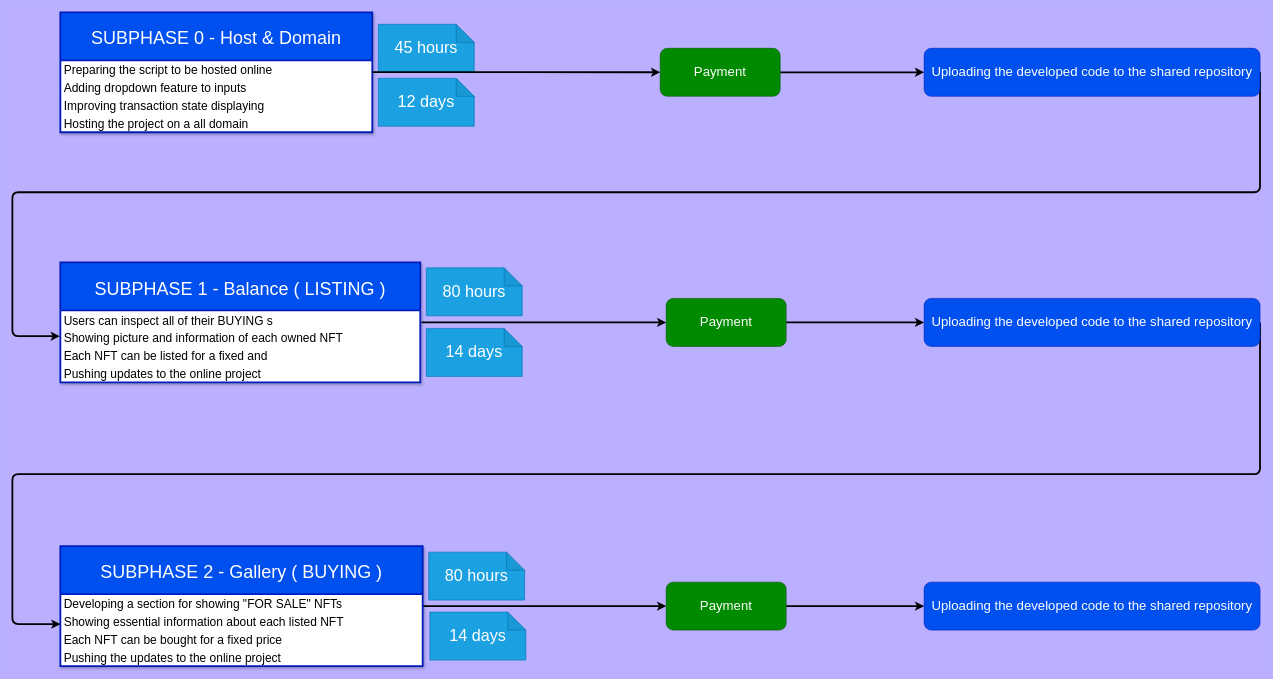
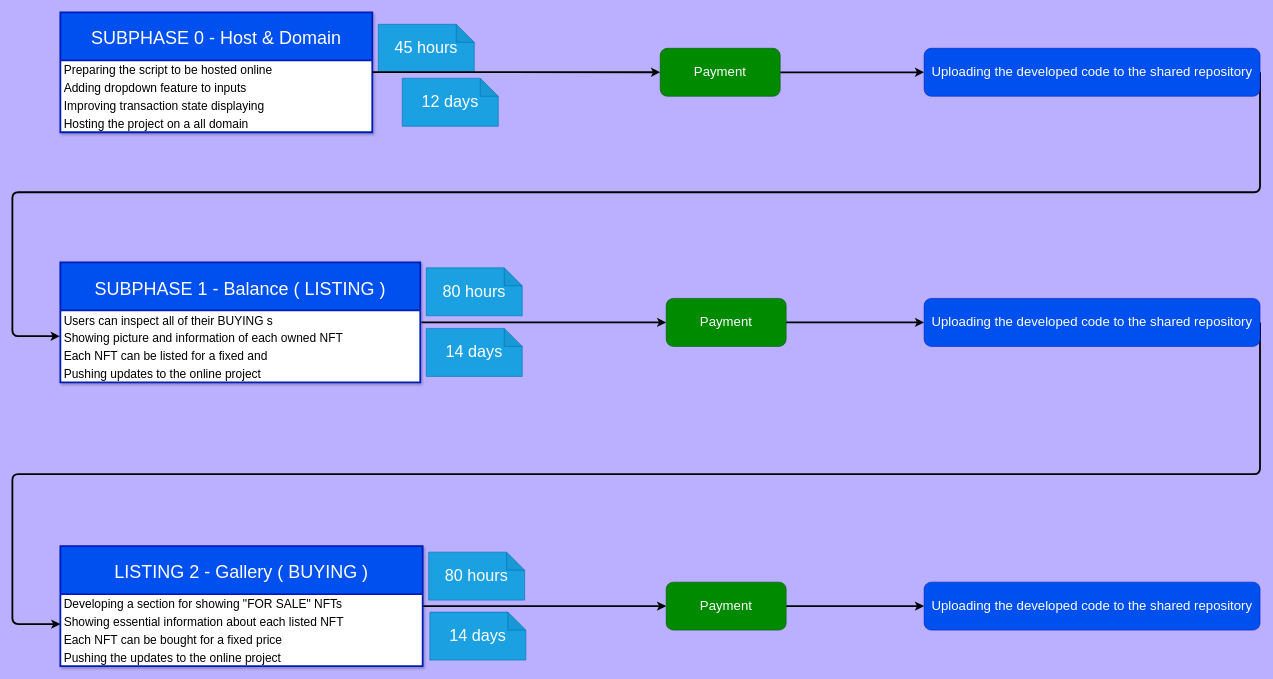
(426, 102) -> (450, 102)
(241, 572) -> (241, 572)
